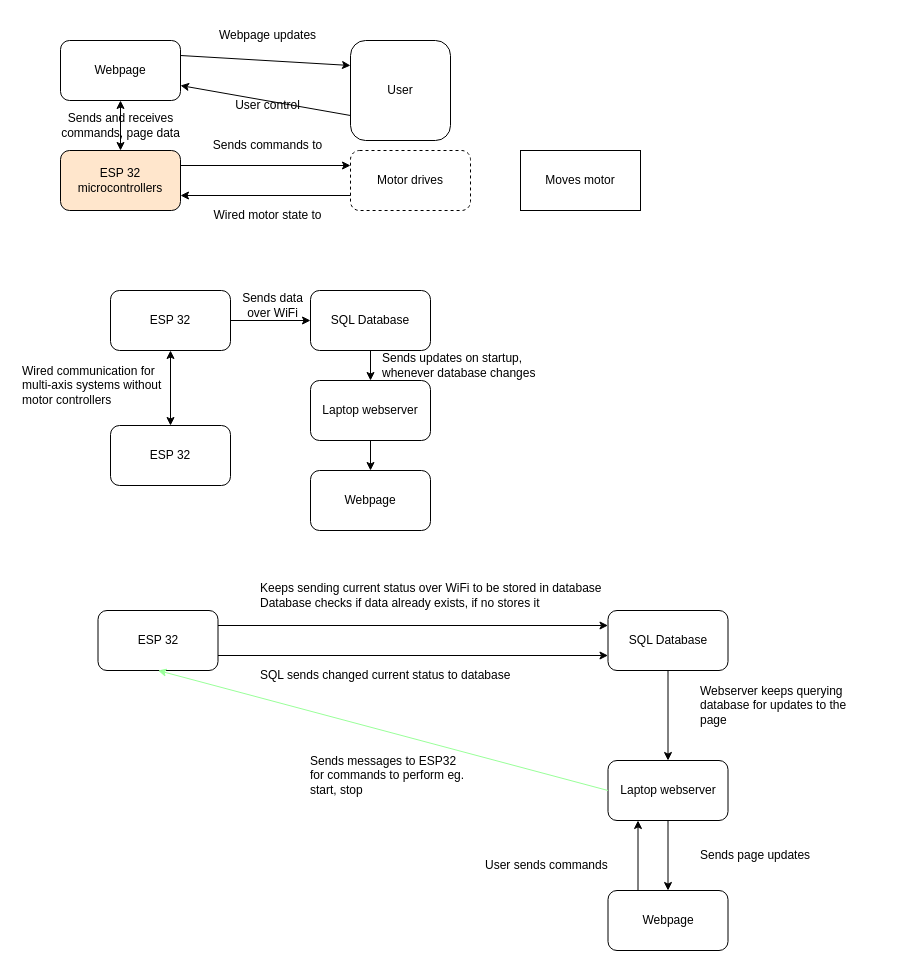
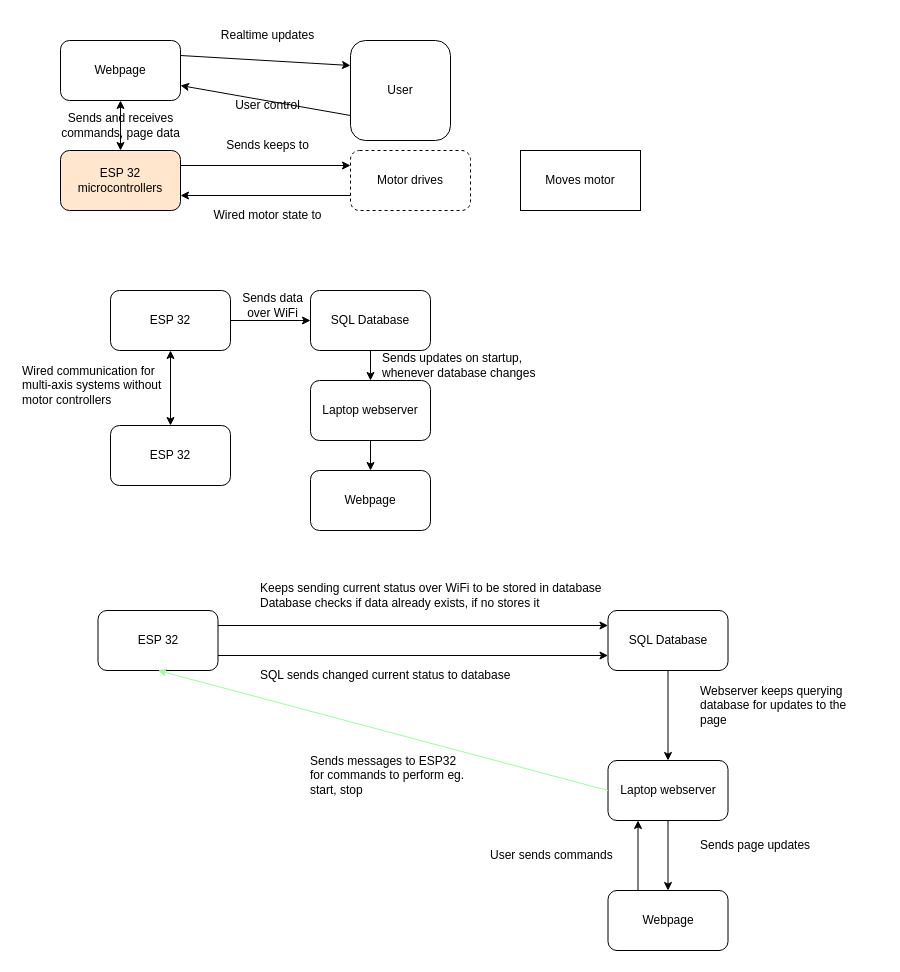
(268, 36) -> (268, 36)
(268, 146) -> (268, 146)
(788, 856) -> (788, 846)
(573, 866) -> (578, 856)
